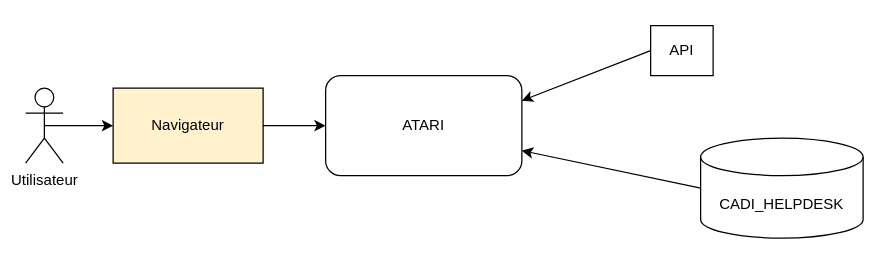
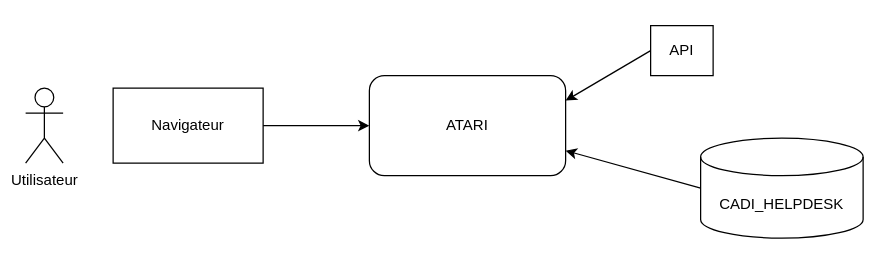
(76, 126) -> none
(188, 126) -> (188, 126)
(424, 126) -> (468, 126)
